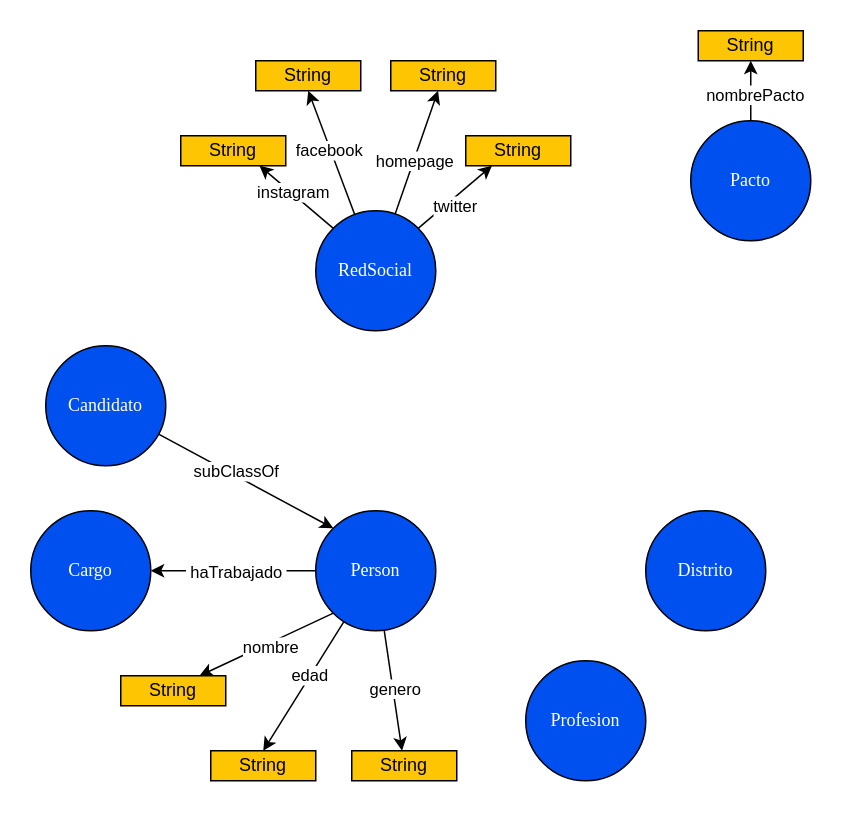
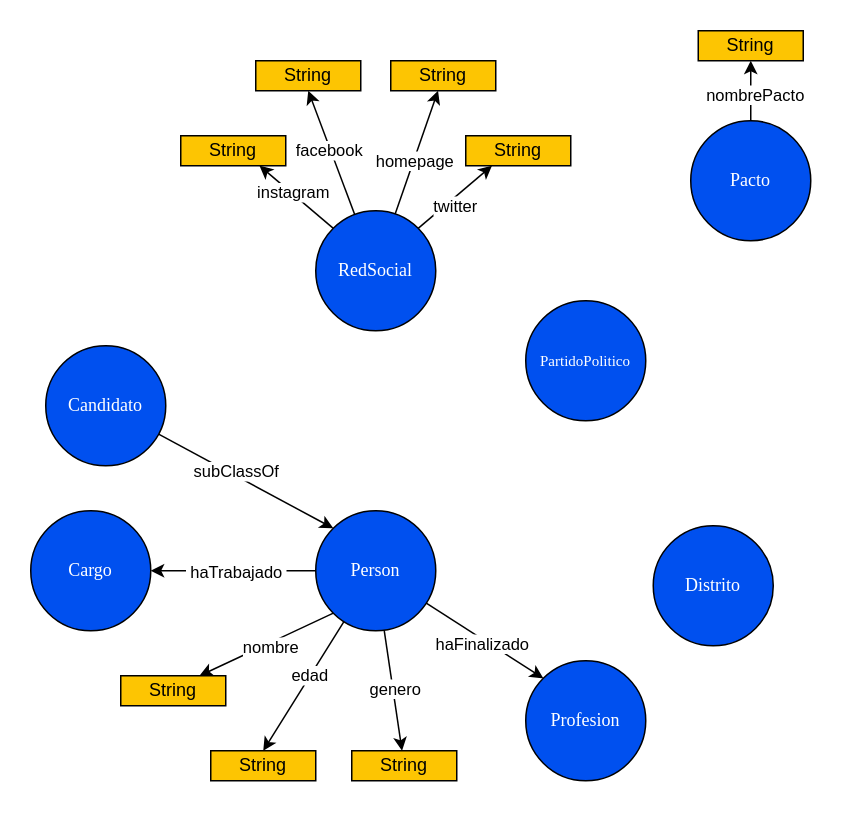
none -> (586, 361)
(706, 571) -> (713, 586)
none -> (482, 639)
